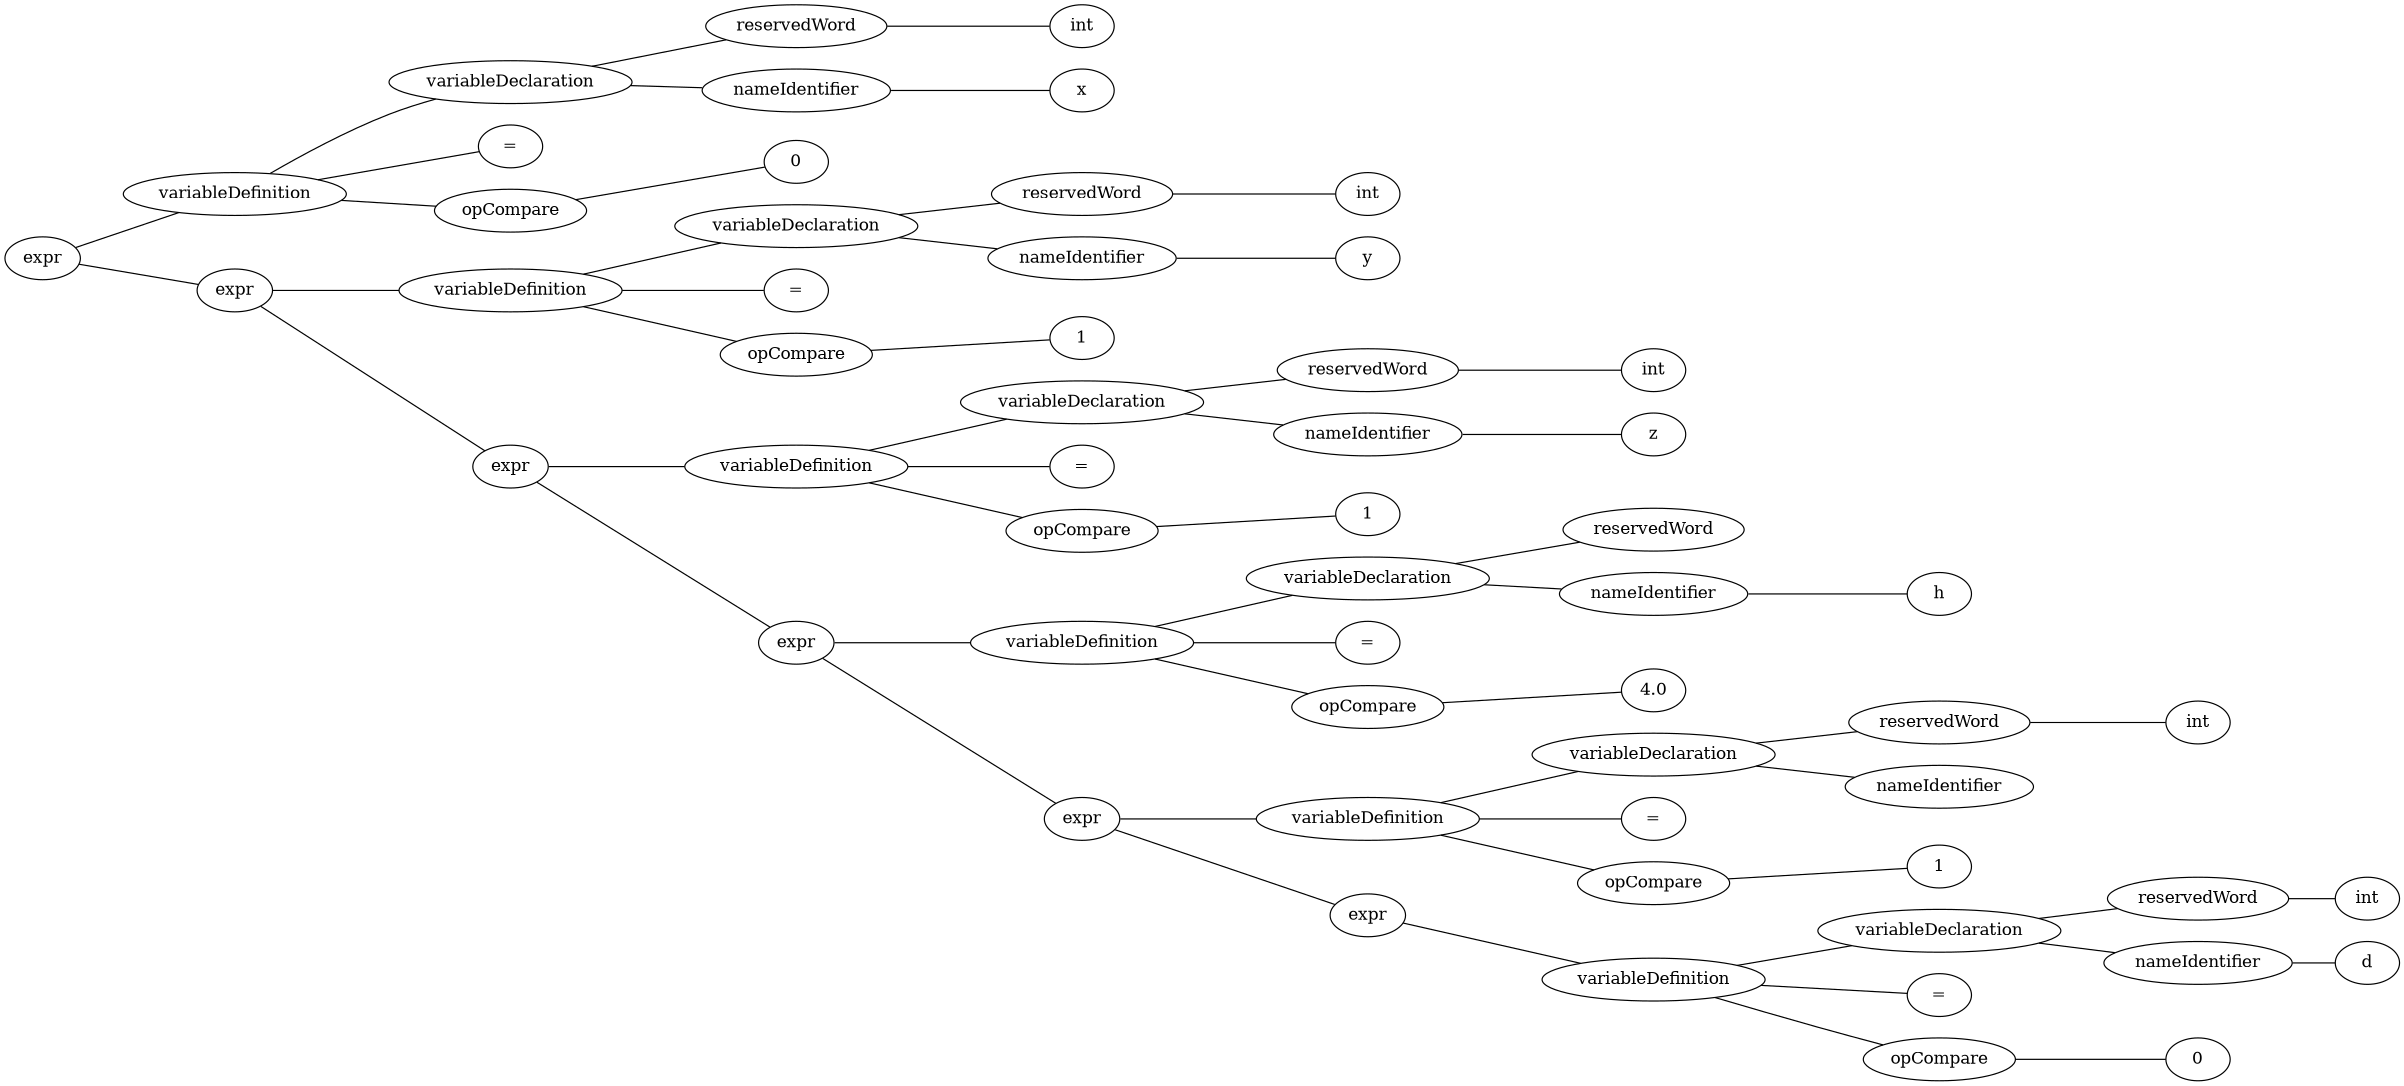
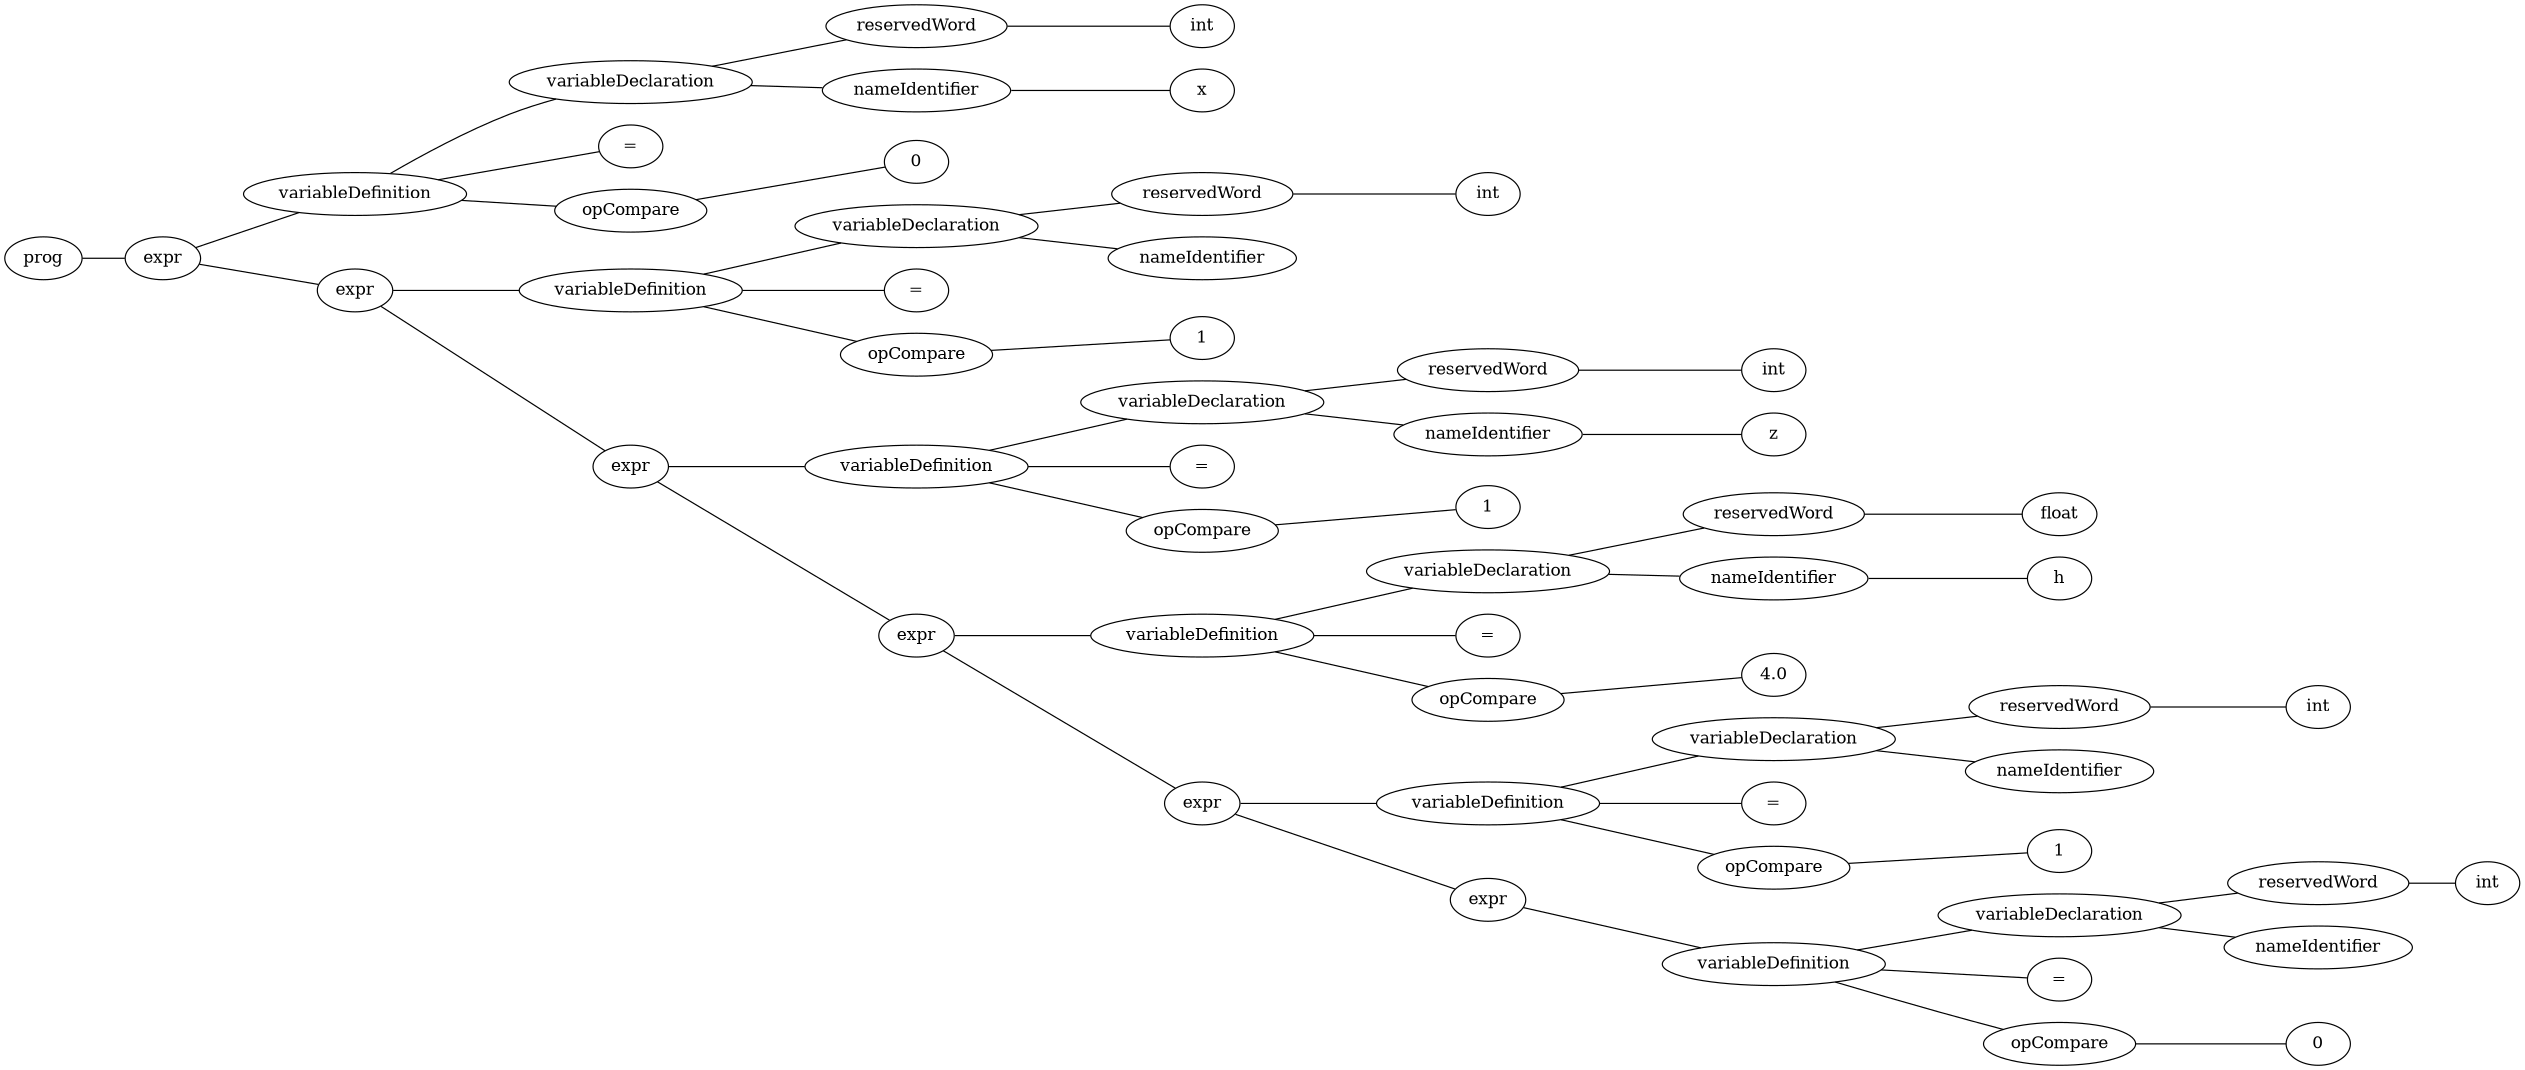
none -> (43, 258)
(1368, 258) -> none
none -> (2060, 514)
(2367, 963) -> none
